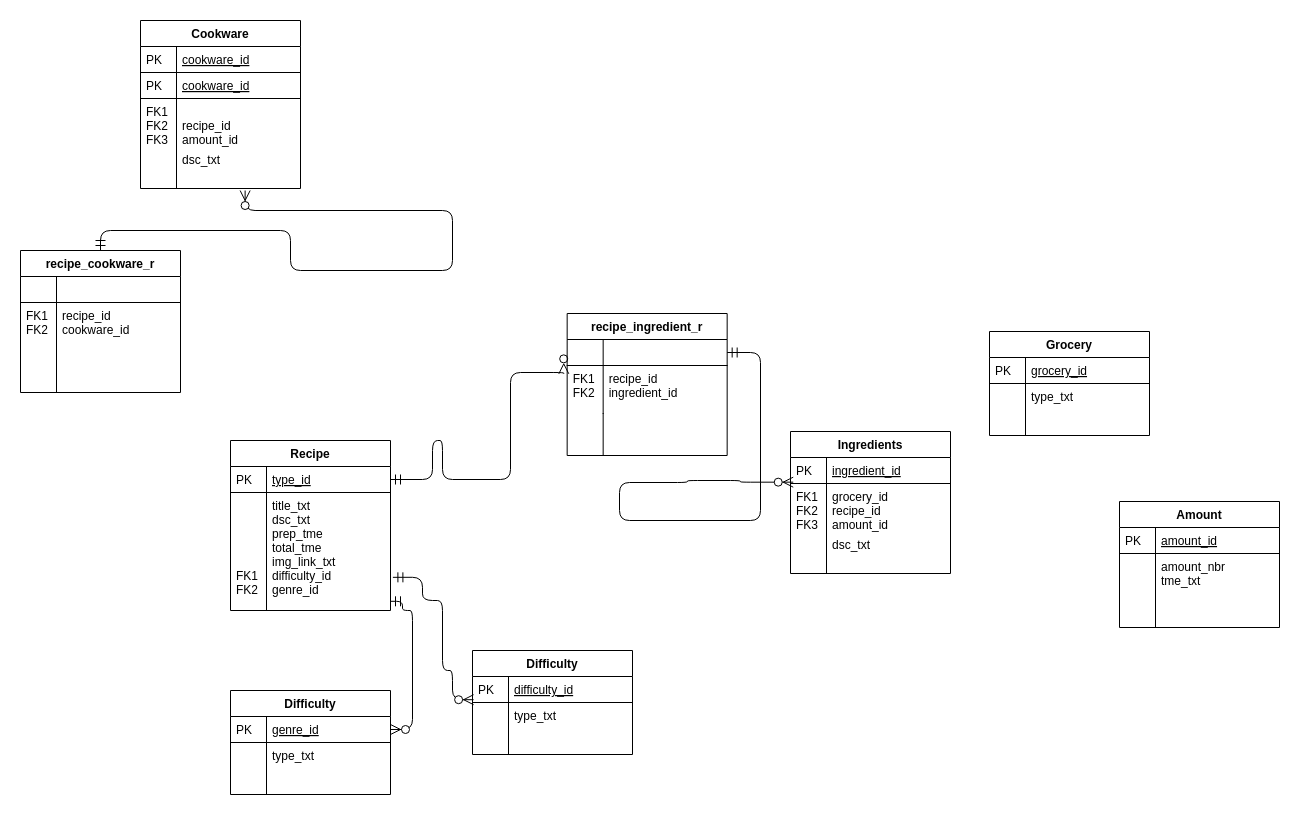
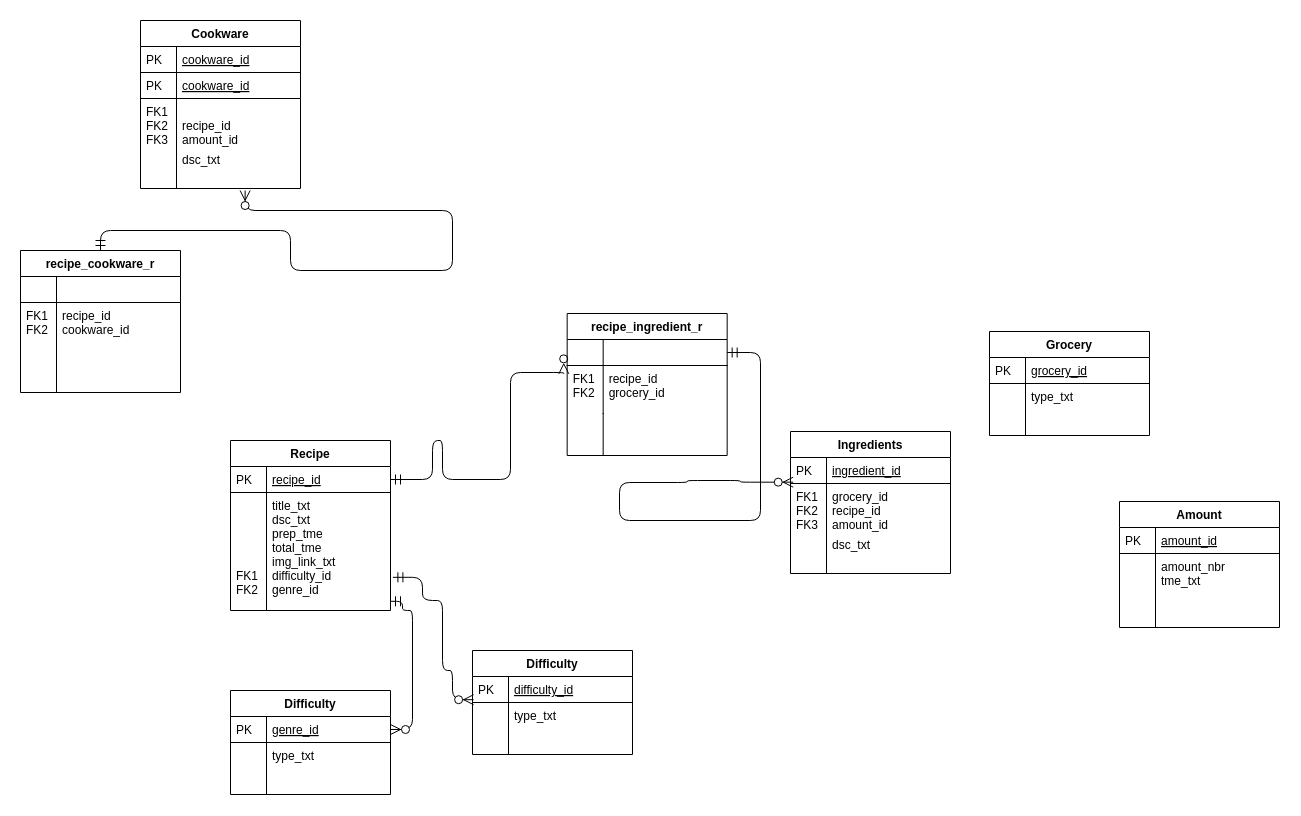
(636, 379) -> (636, 379)
(294, 480) -> (299, 480)
